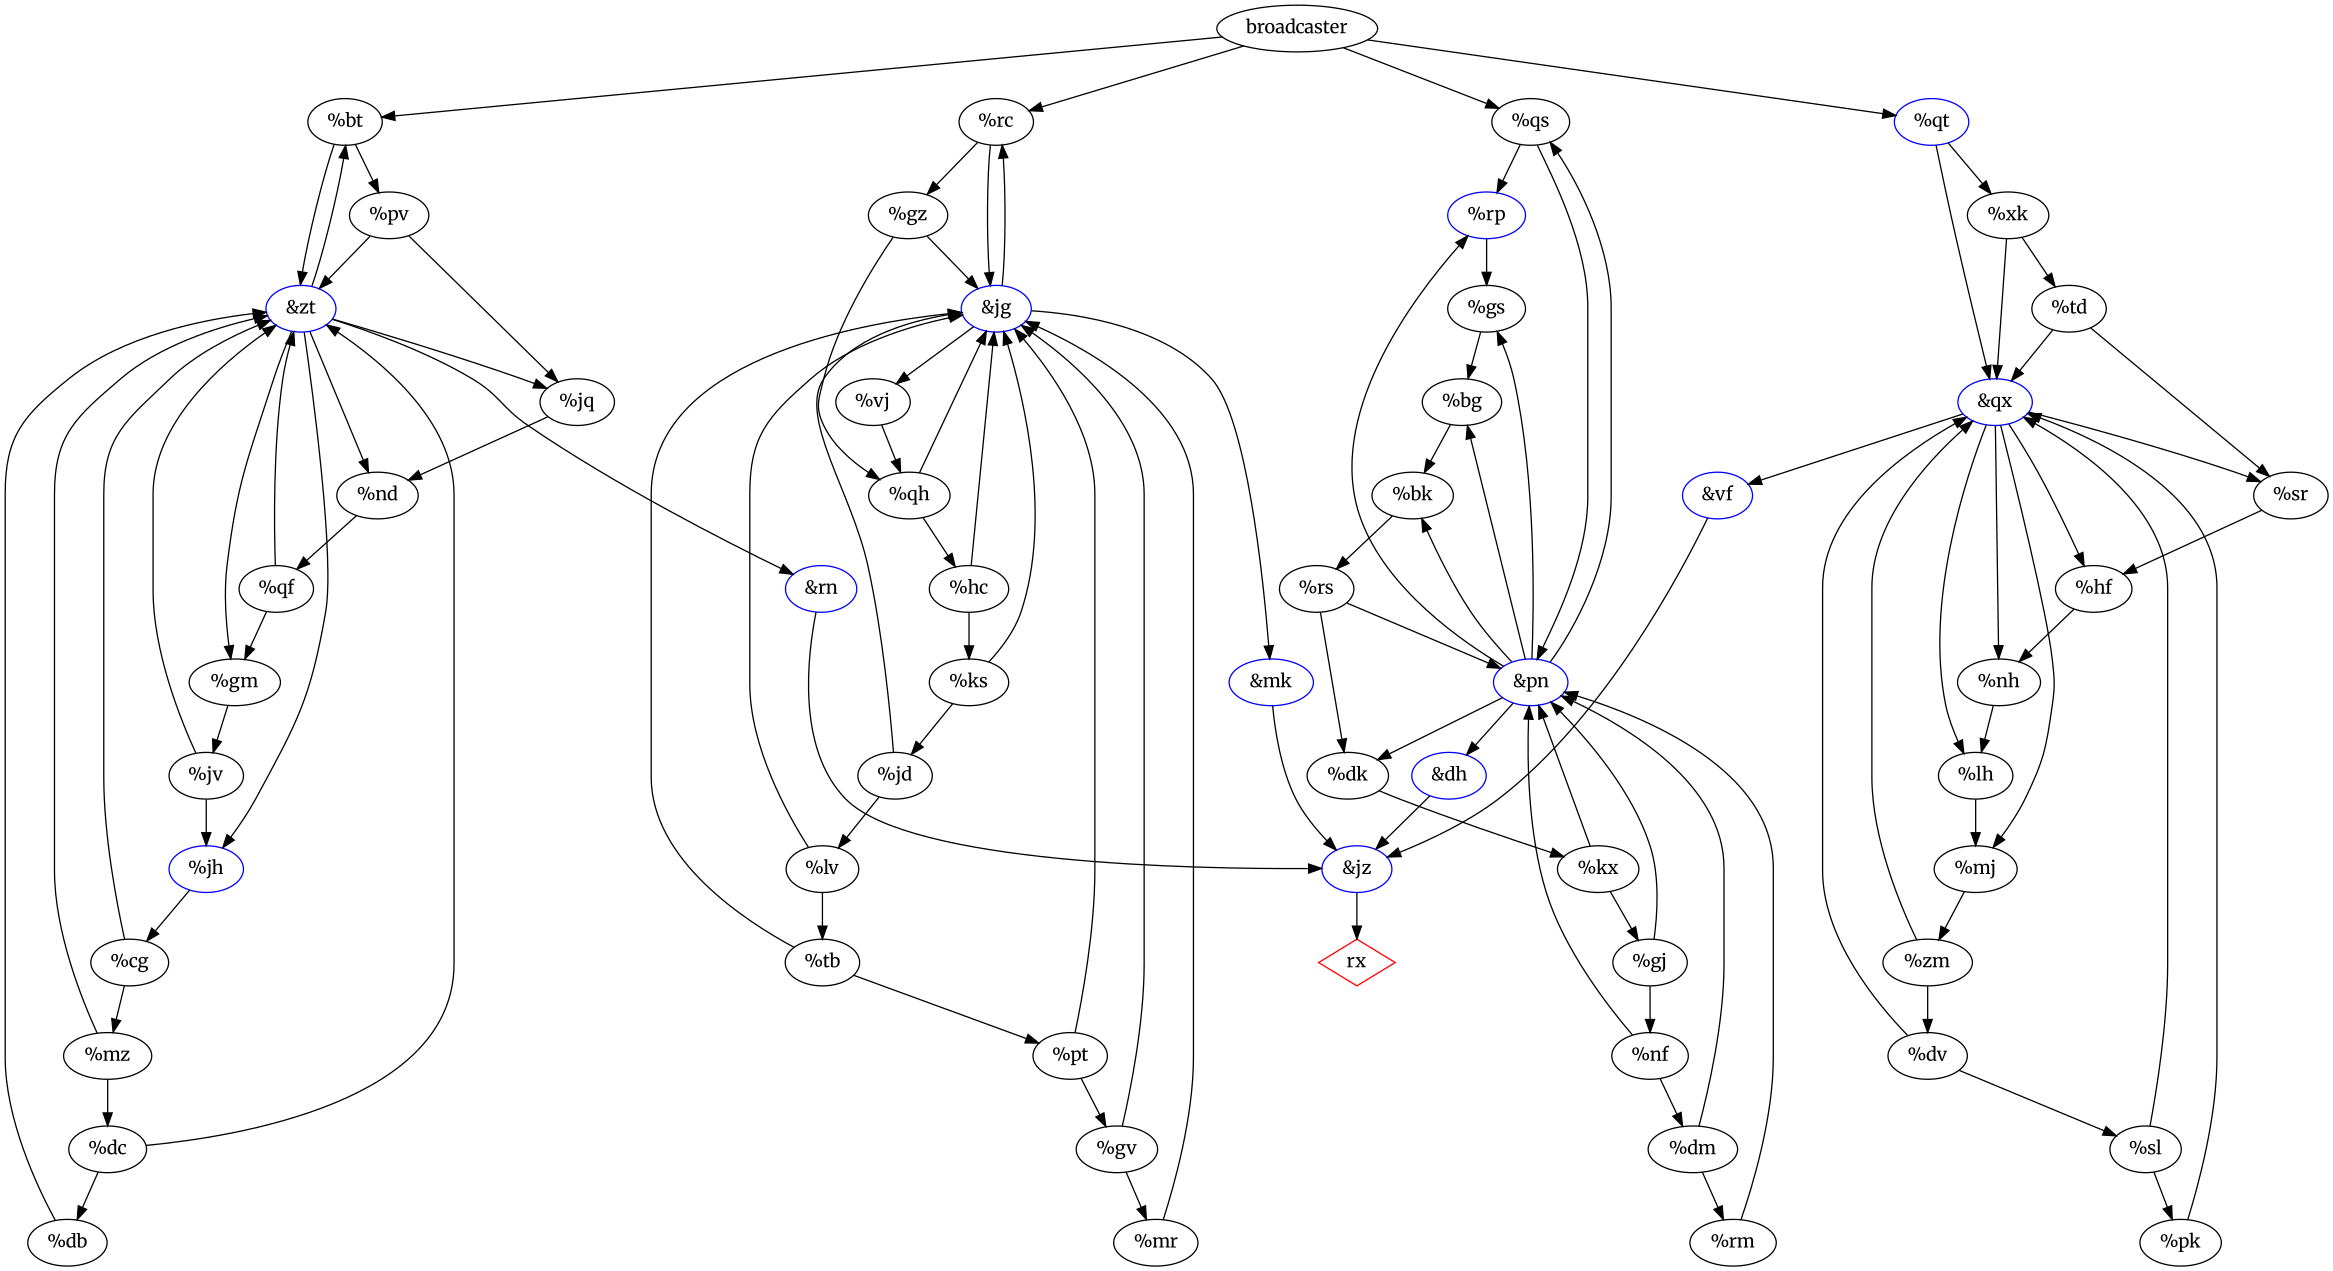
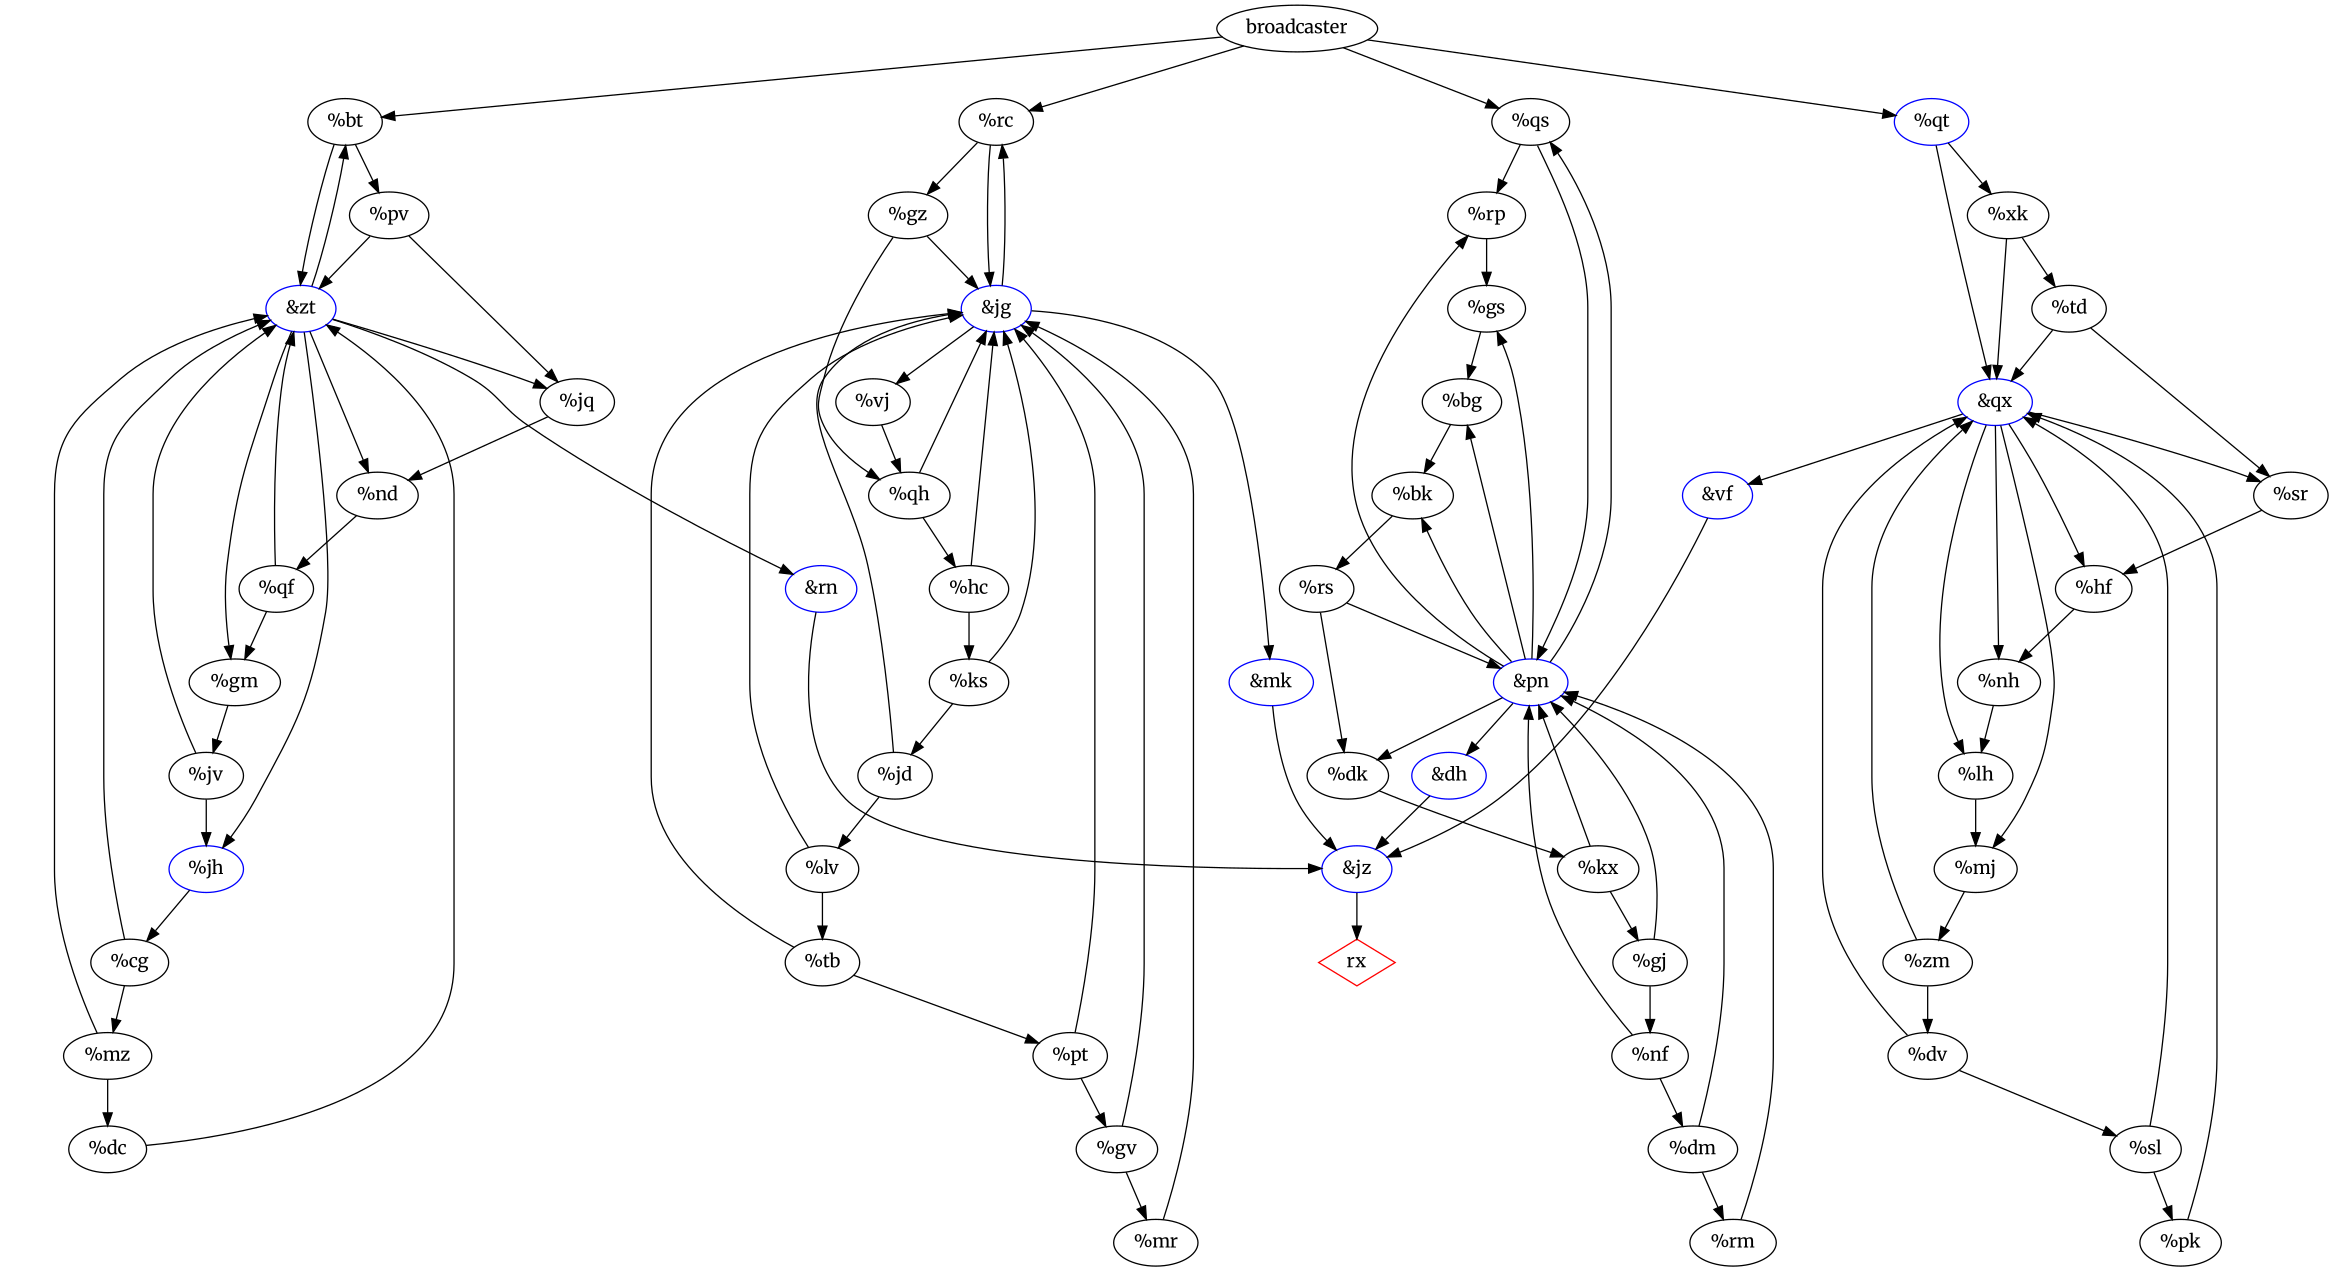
(1487, 215) -> (1487, 215)
(67, 1243) -> none
